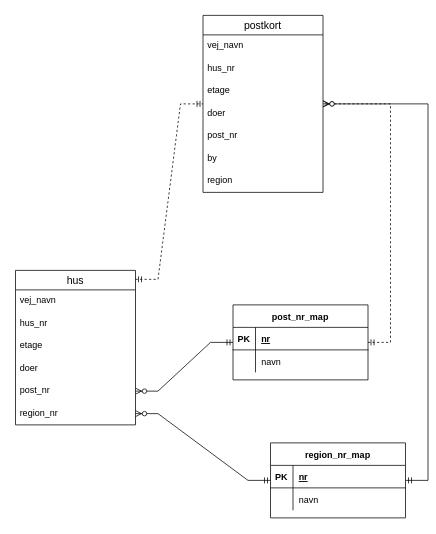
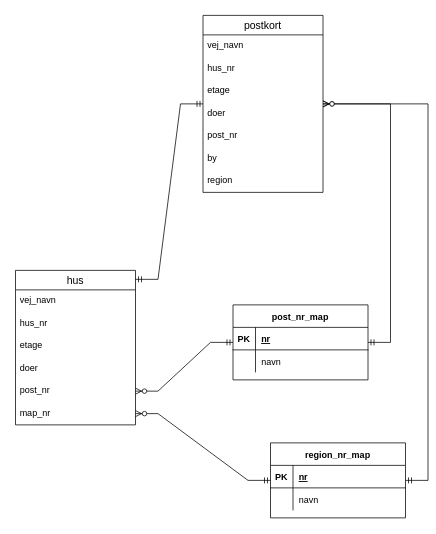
(169, 194) -> (169, 194)
(390, 234) -> (390, 234)
(41, 413) -> (35, 413)
